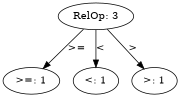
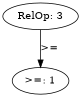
(96, 81) -> none
(155, 81) -> none
